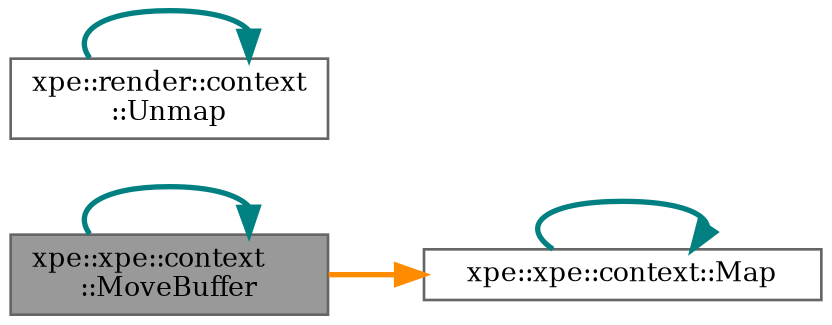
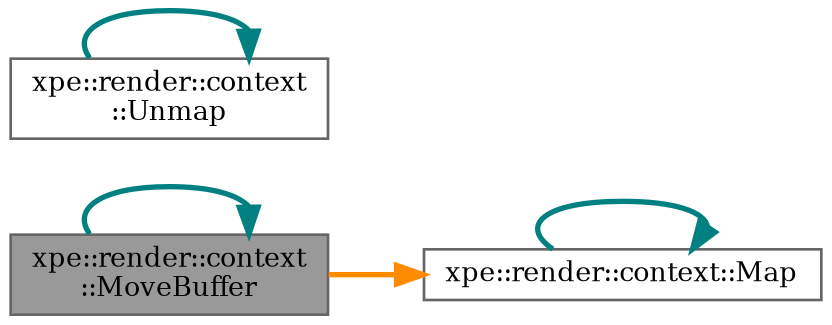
(169, 275) -> (169, 275)
(623, 275) -> (623, 275)
